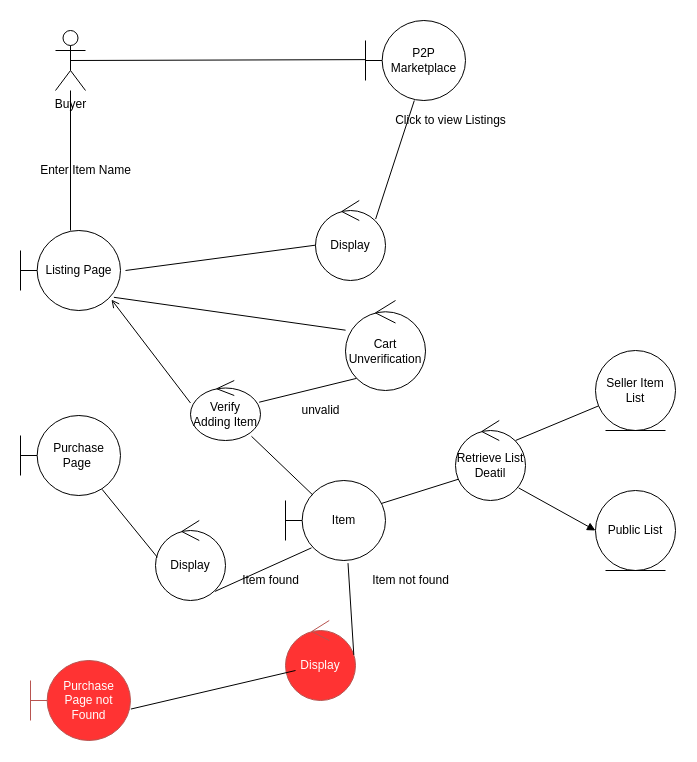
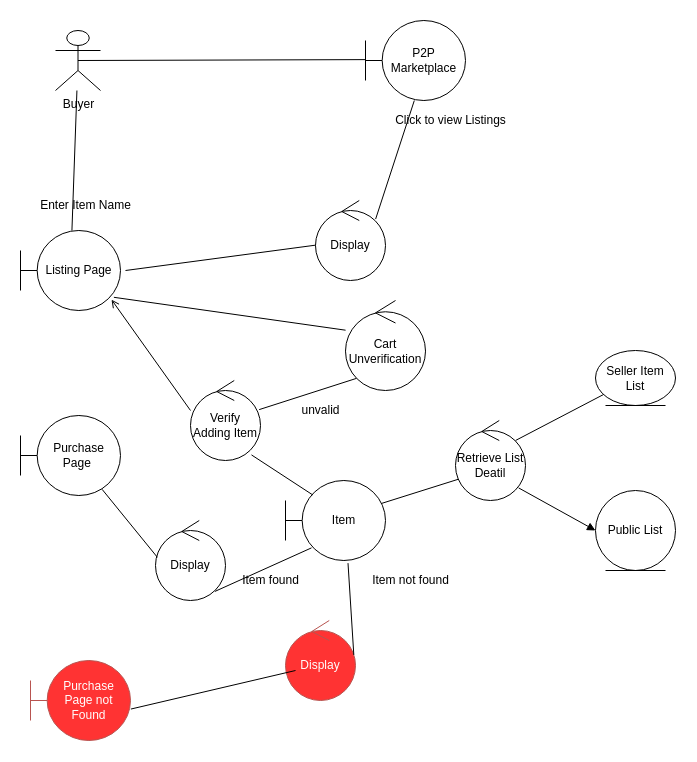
(71, 61) -> (78, 61)
(86, 171) -> (86, 206)
(636, 391) -> (636, 378)
(226, 411) -> (226, 421)
